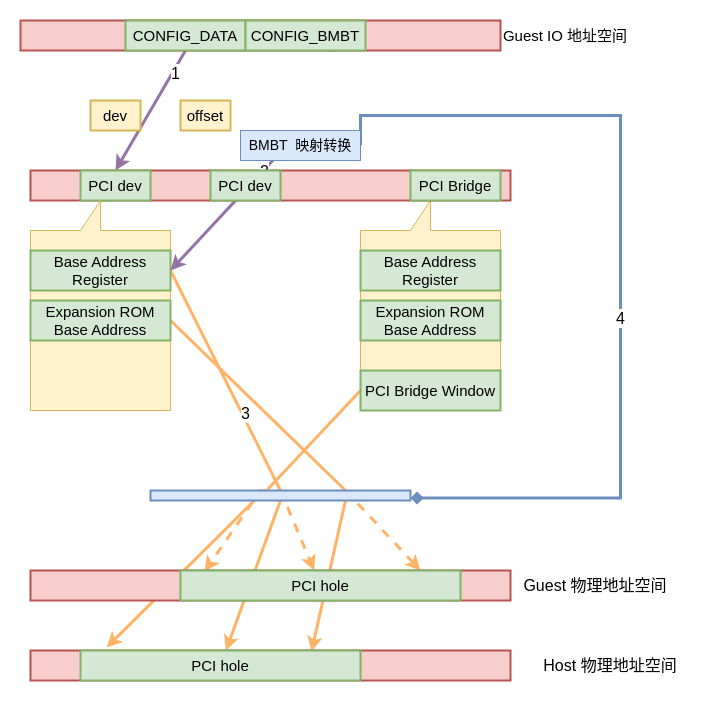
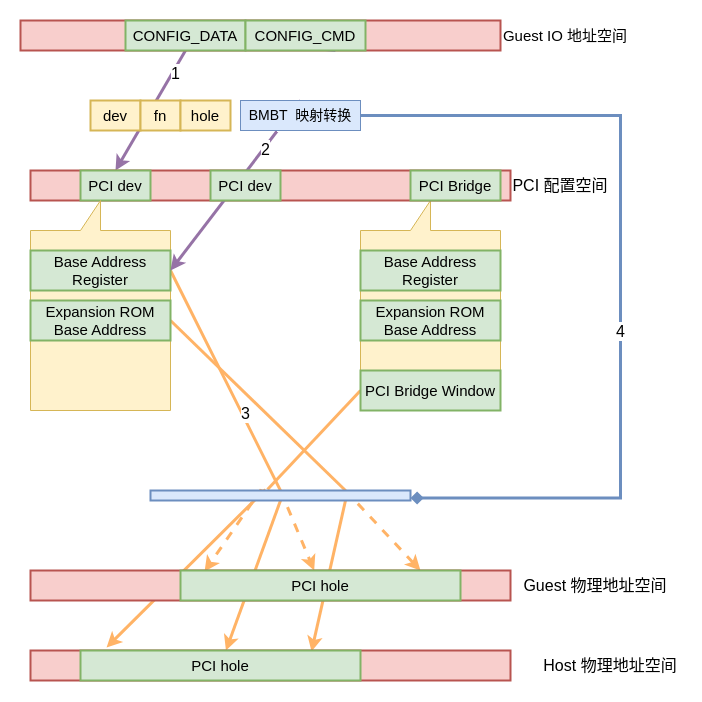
(306, 36) -> (306, 36)
none -> (161, 116)
(206, 116) -> (206, 116)
(301, 146) -> (301, 116)
none -> (561, 186)
